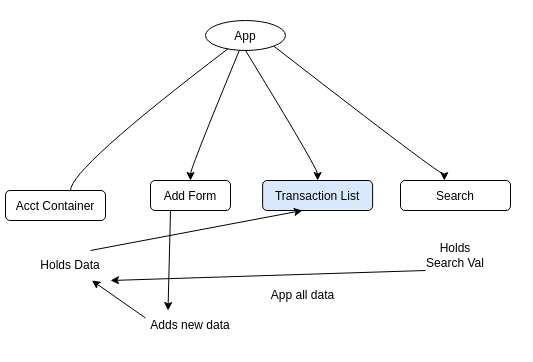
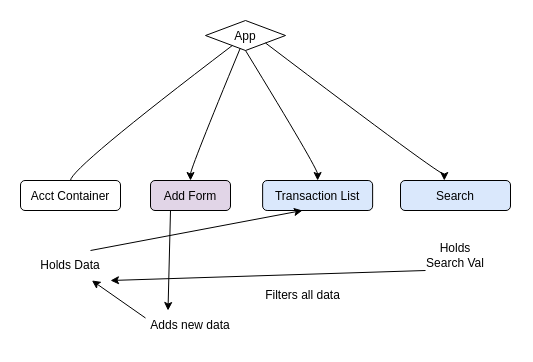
(246, 36) -> (246, 36)
(191, 196) -> (191, 196)
(456, 196) -> (456, 196)
(56, 206) -> (71, 196)
(303, 296) -> (303, 296)
